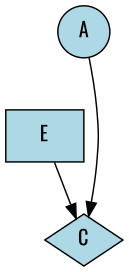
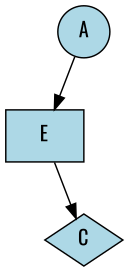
(98, 130) -> (67, 76)
